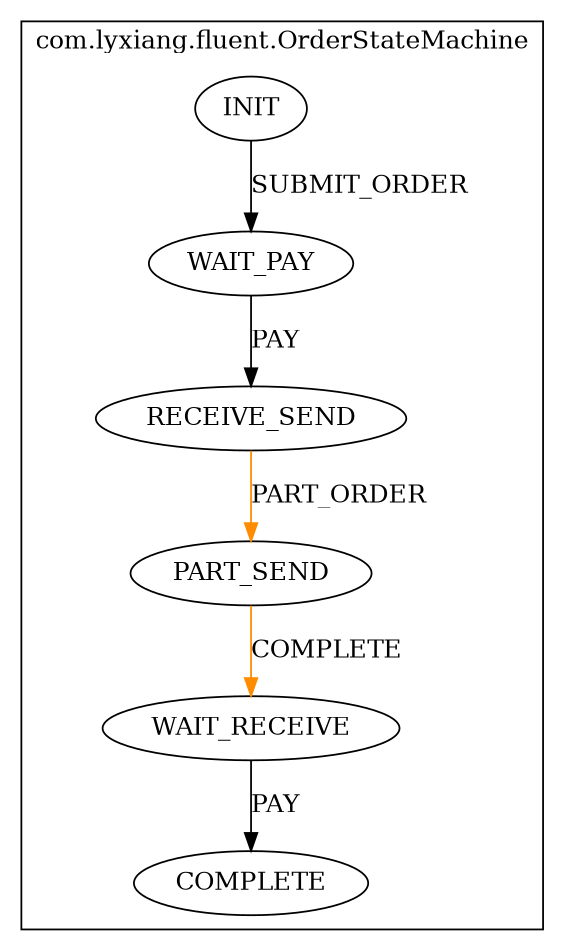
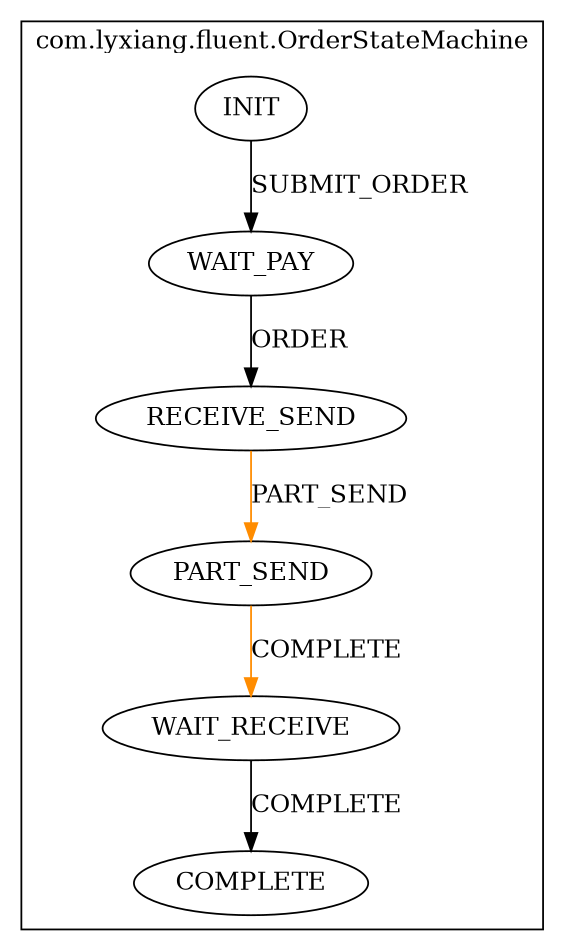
(276, 341) -> (300, 341)
(339, 496) -> (329, 496)
(276, 806) -> (327, 806)
